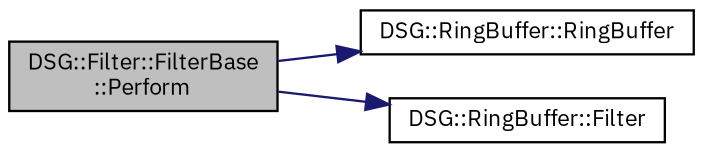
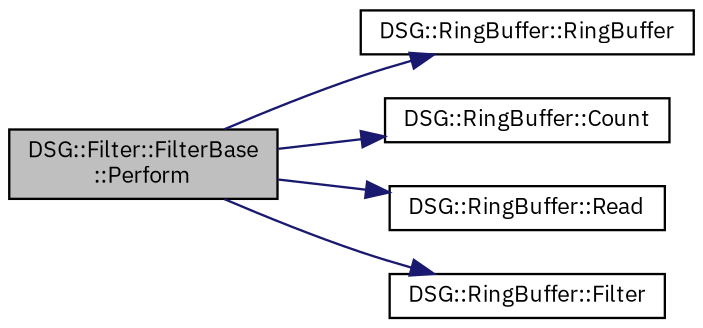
none -> (527, 120)
none -> (527, 208)
